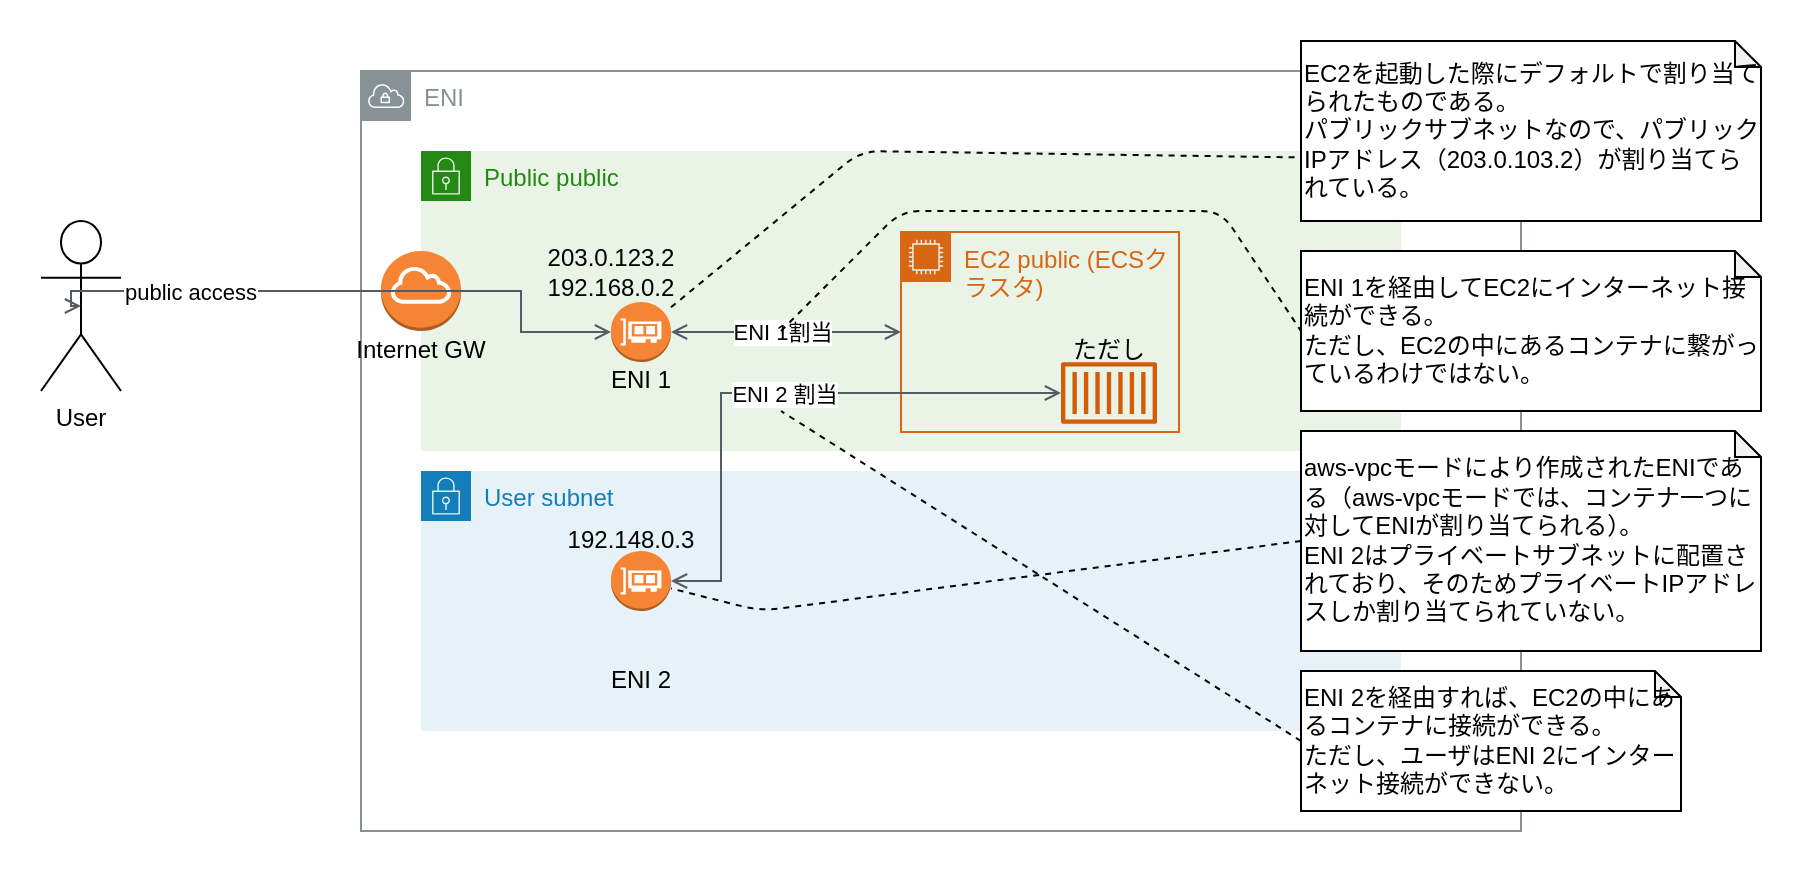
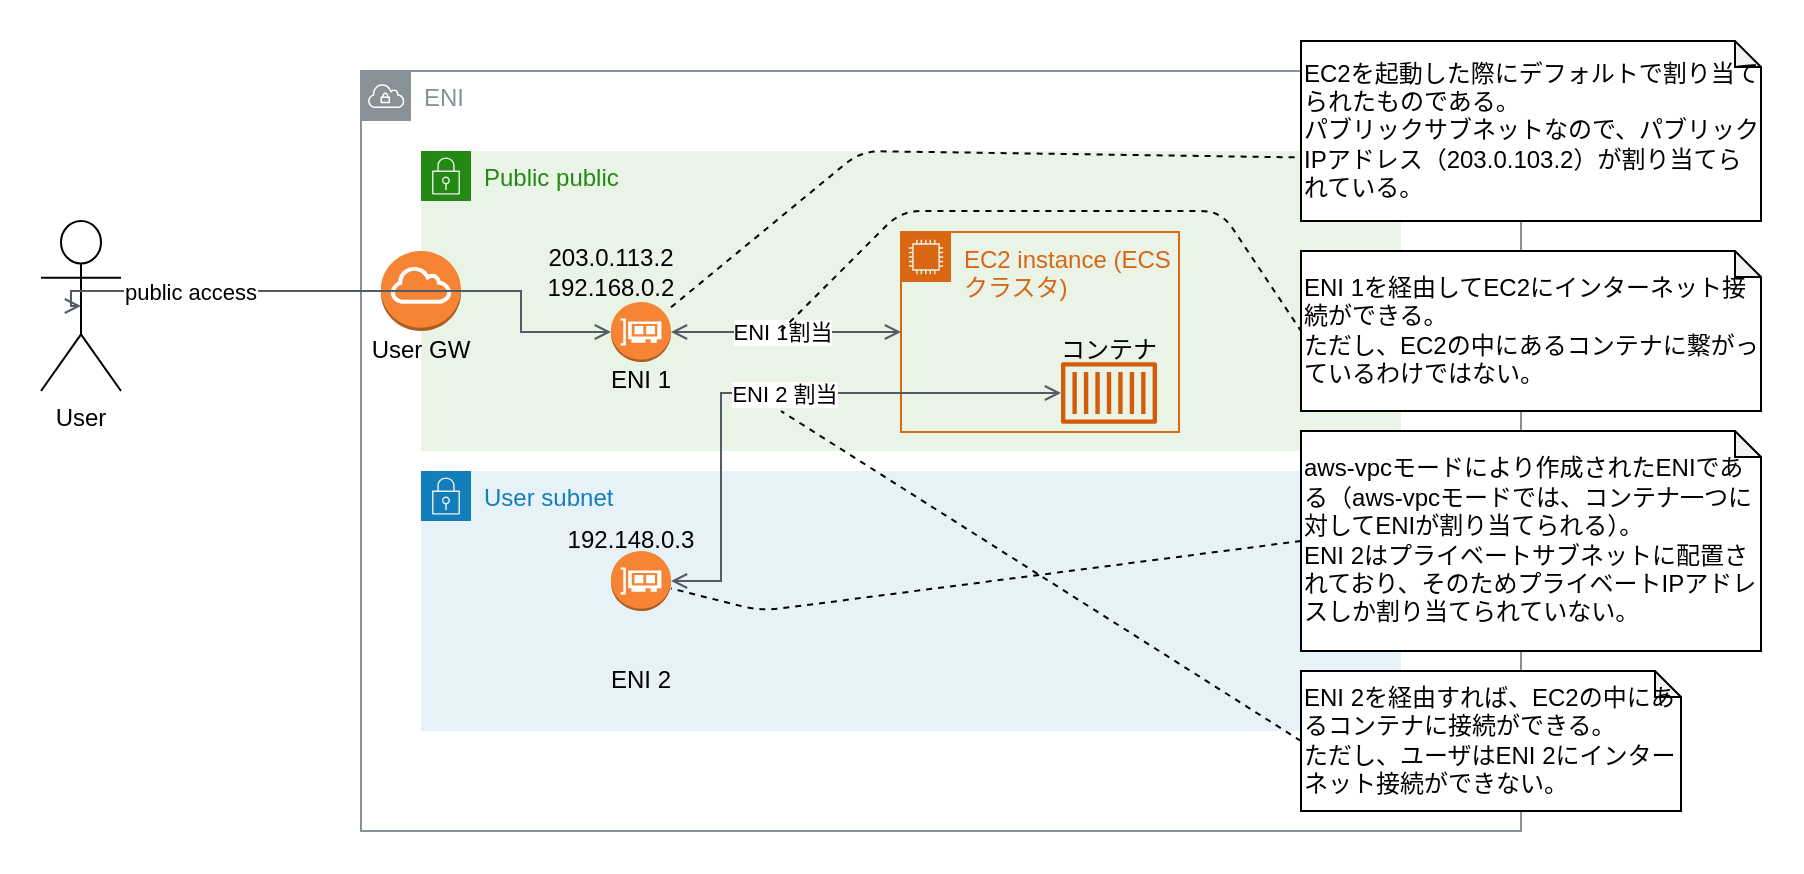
(612, 273) -> (612, 273)
(1072, 276) -> (1072, 276)
(422, 351) -> (422, 351)
(1110, 351) -> (1110, 351)
